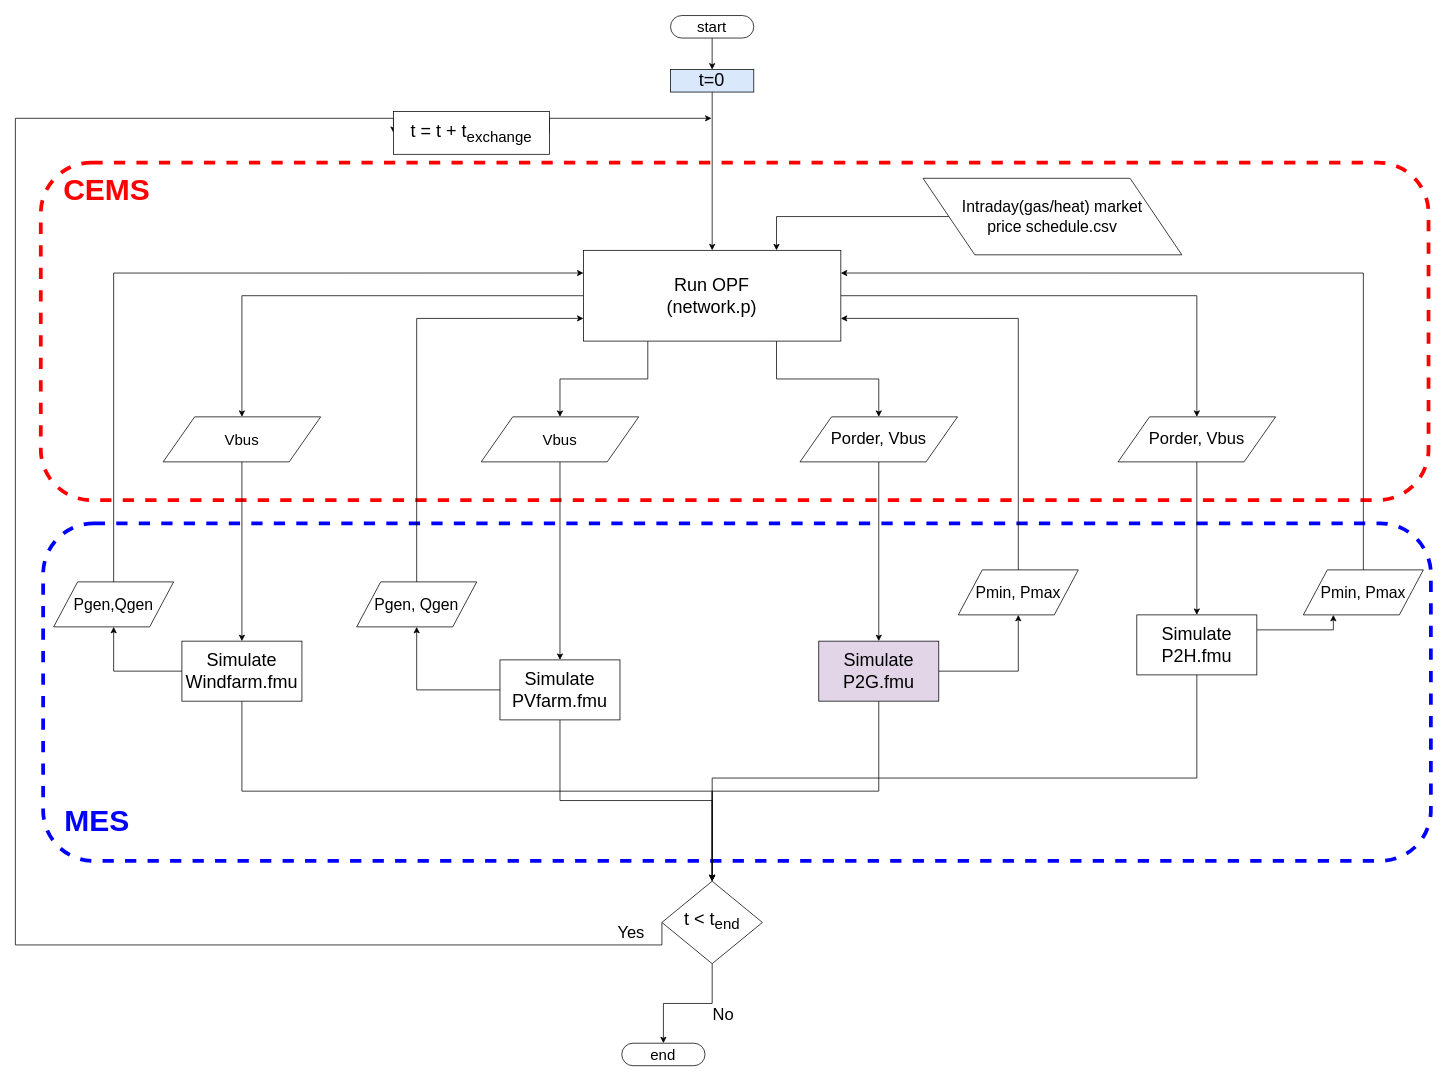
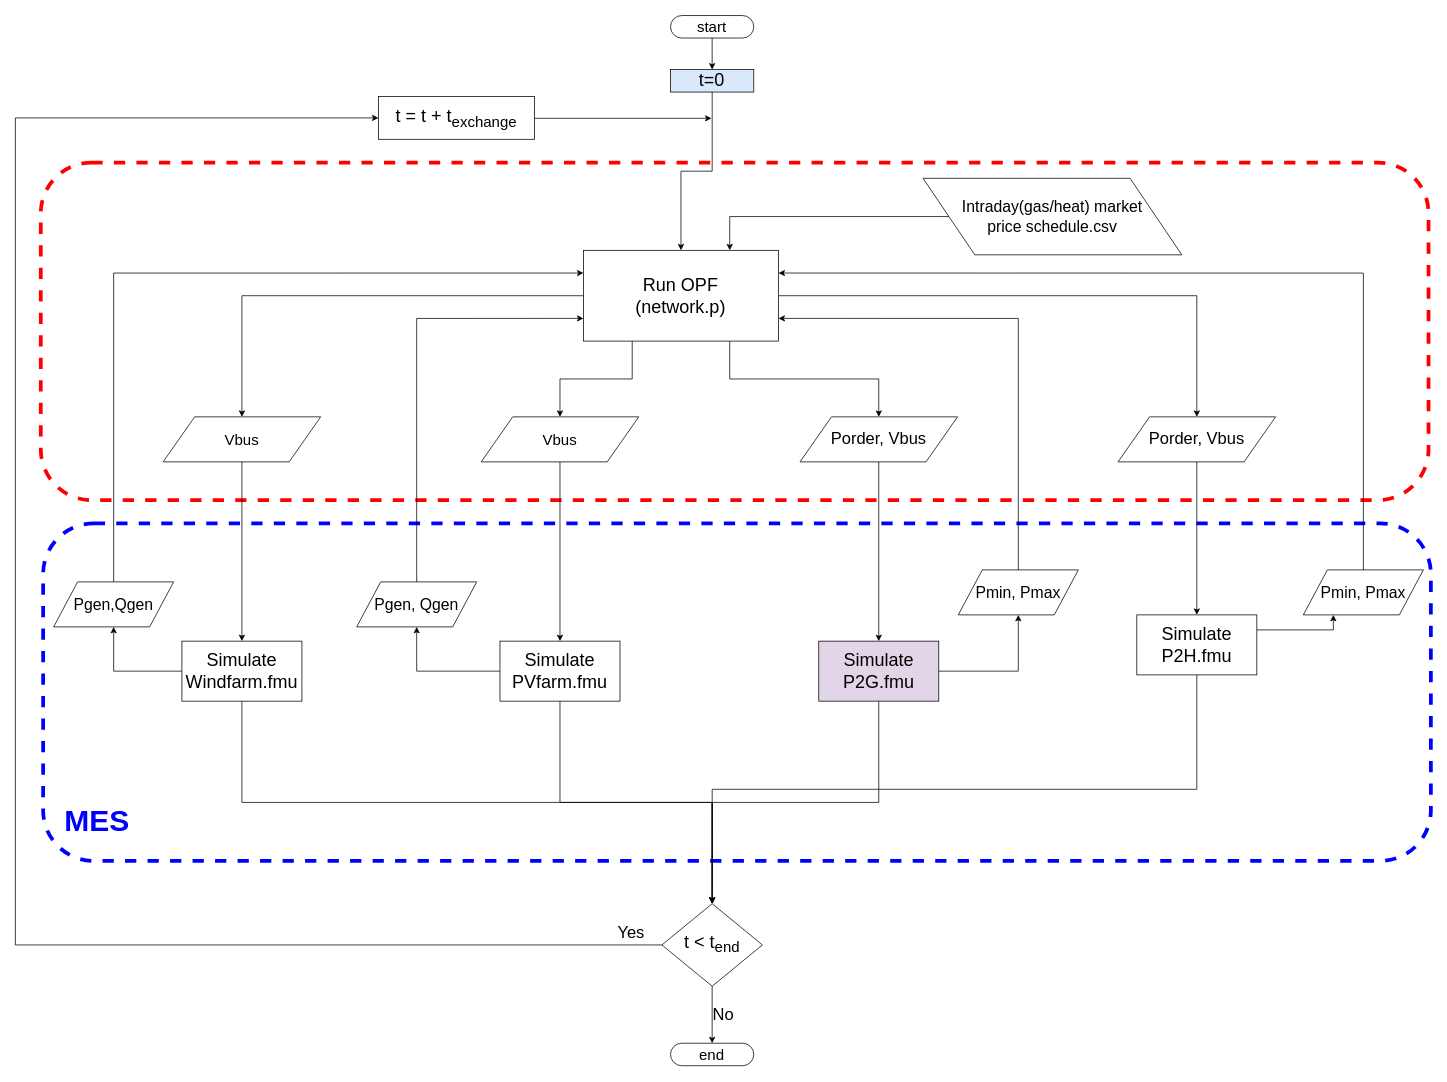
(471, 133) -> (456, 118)
(107, 189) -> none
(712, 296) -> (681, 296)
(560, 690) -> (560, 671)
(712, 922) -> (712, 945)
(663, 1054) -> (712, 1054)
